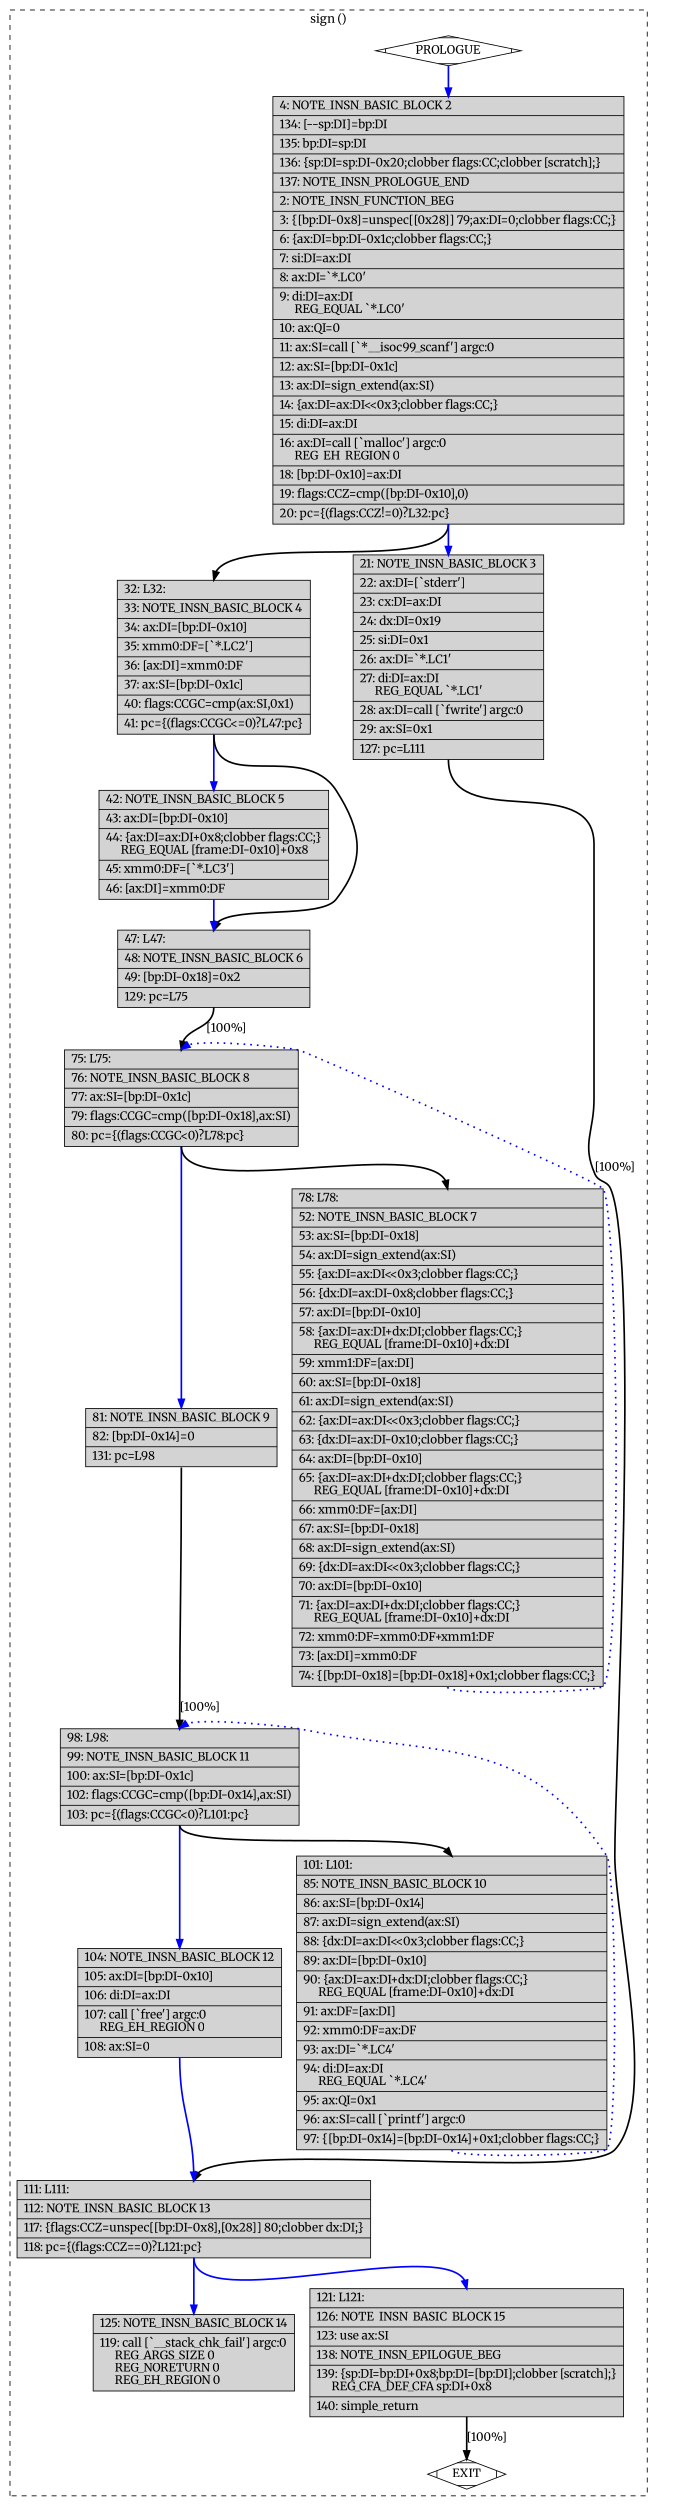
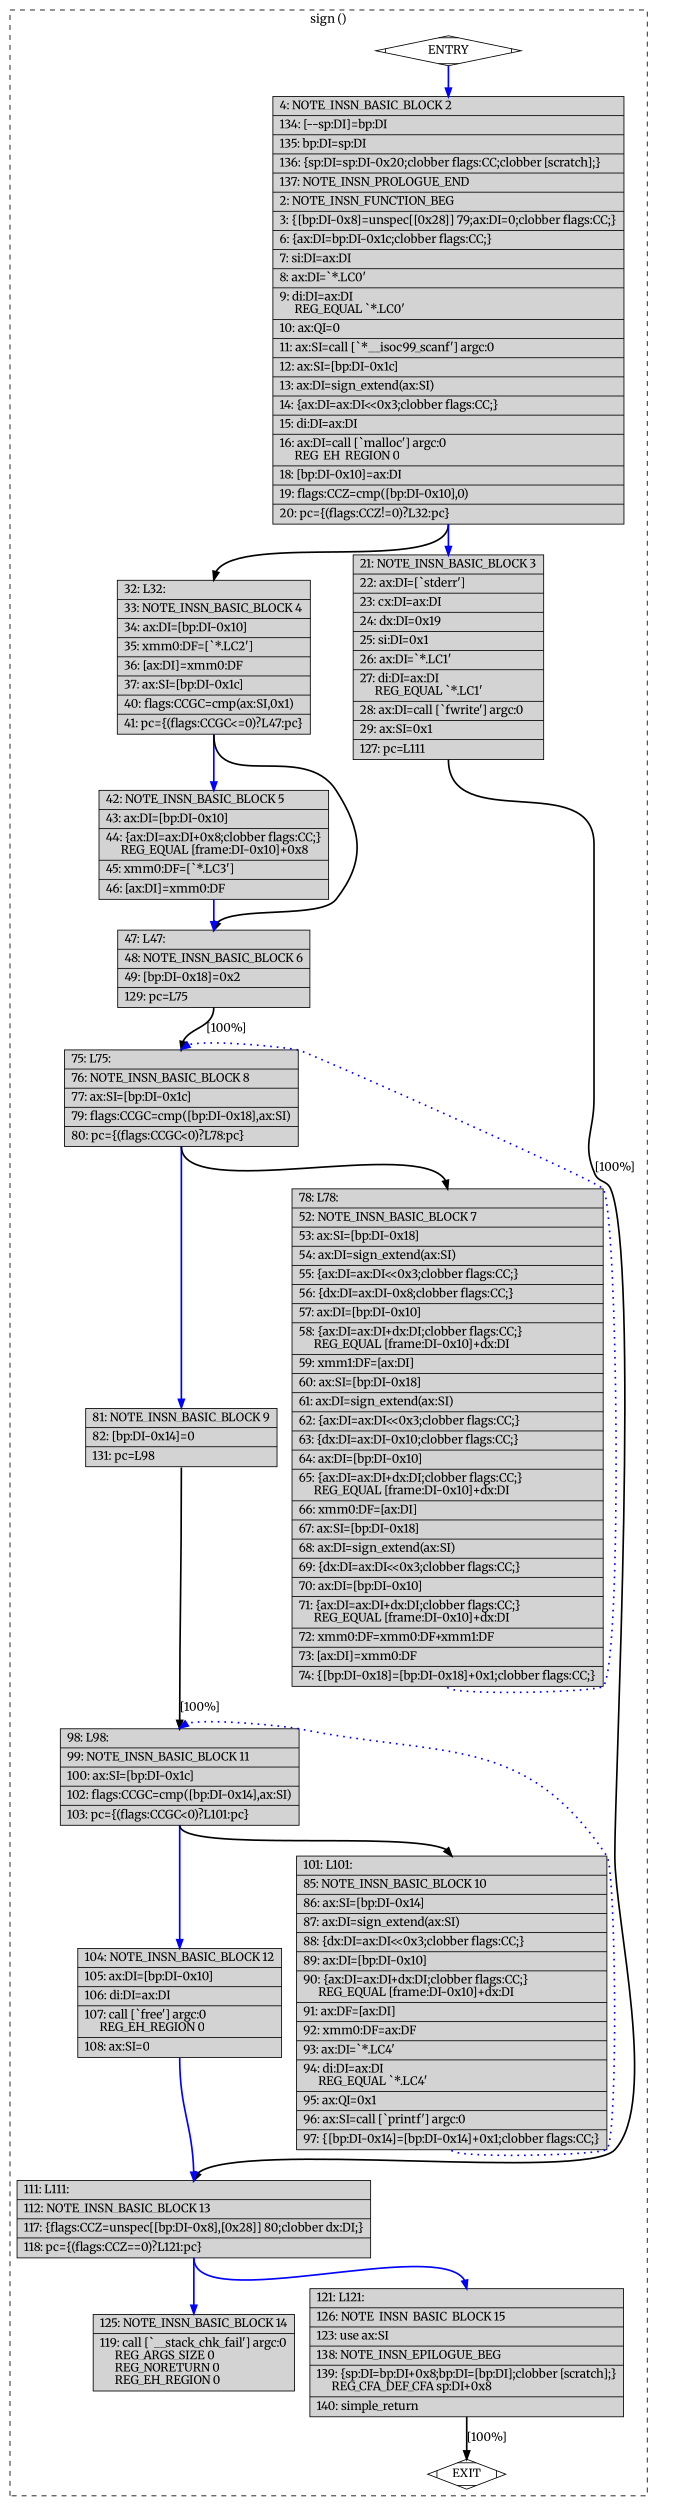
(448, 51) -> (448, 51)
